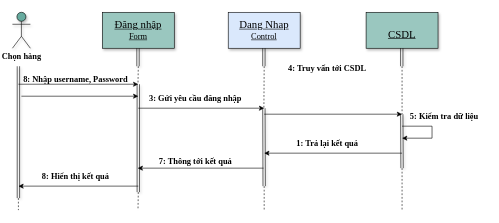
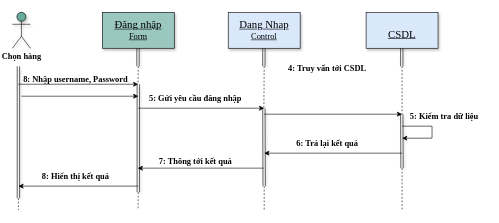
(402, 30) -> (402, 30)
(196, 99) -> (196, 99)
(328, 144) -> (328, 144)
